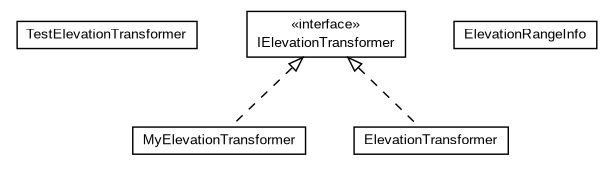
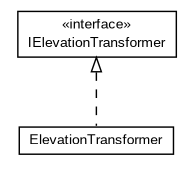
(107, 34) -> none
(525, 34) -> none
(218, 140) -> none
